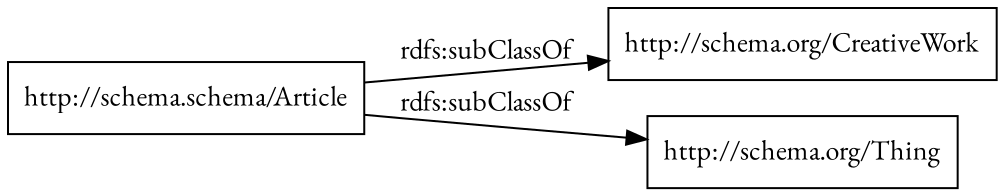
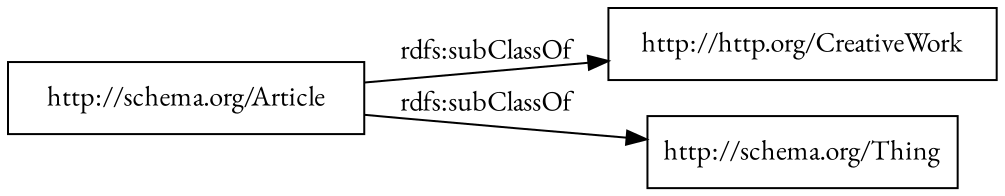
(803, 44) -> (803, 44)
(186, 98) -> (186, 98)
